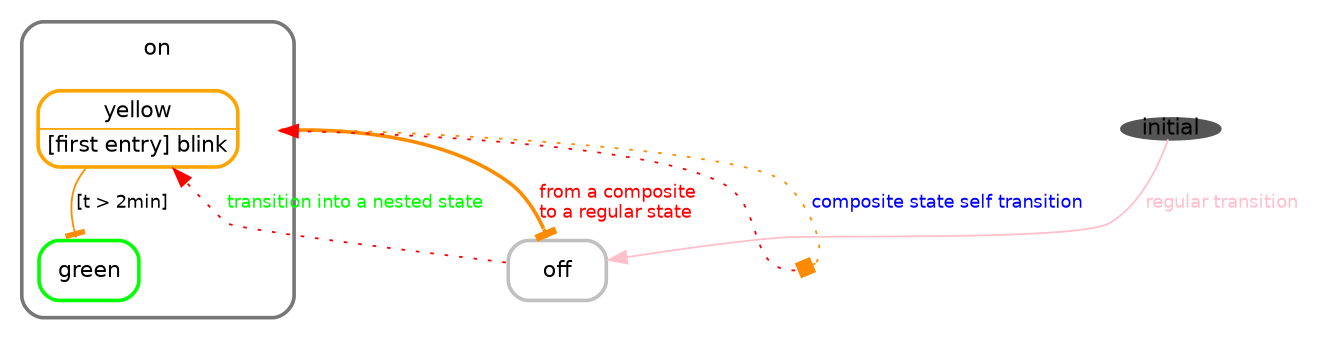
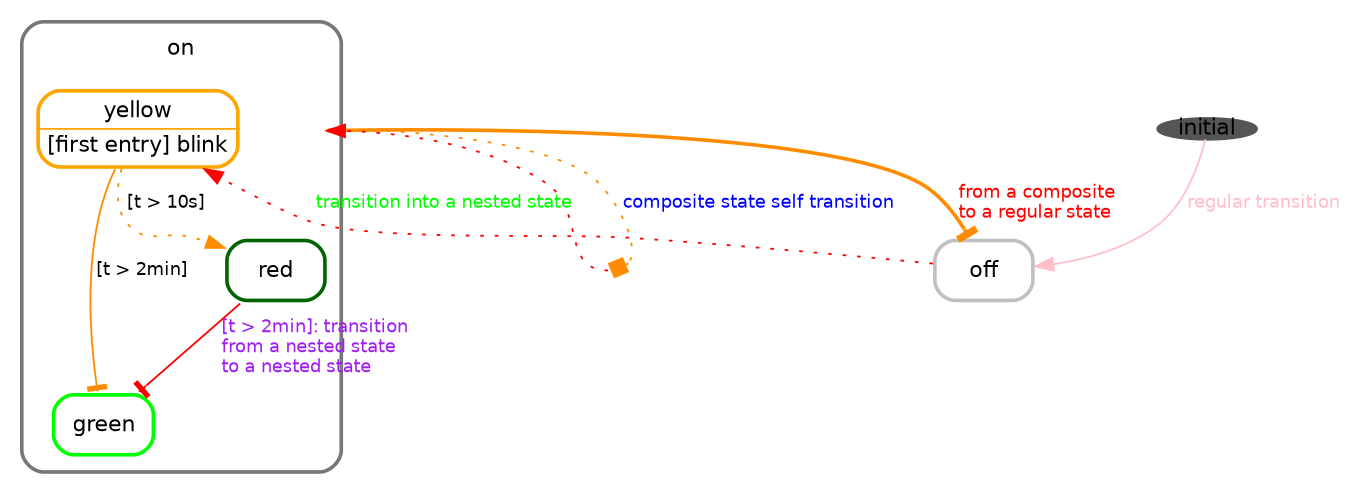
none -> (276, 270)
